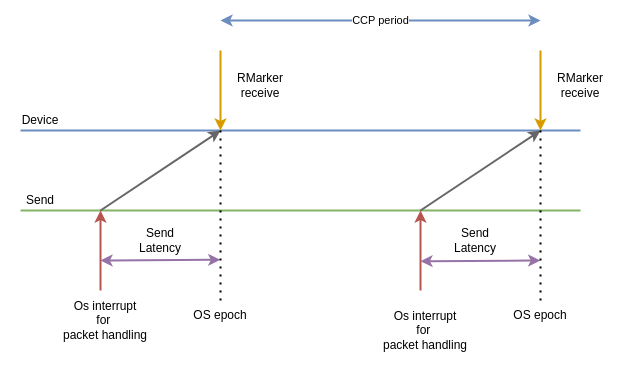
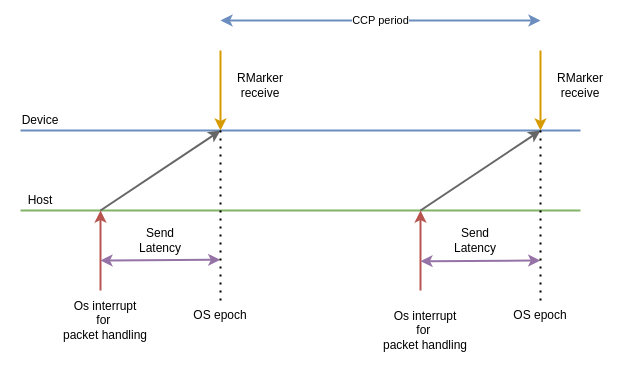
(41, 201) -> (41, 201)
